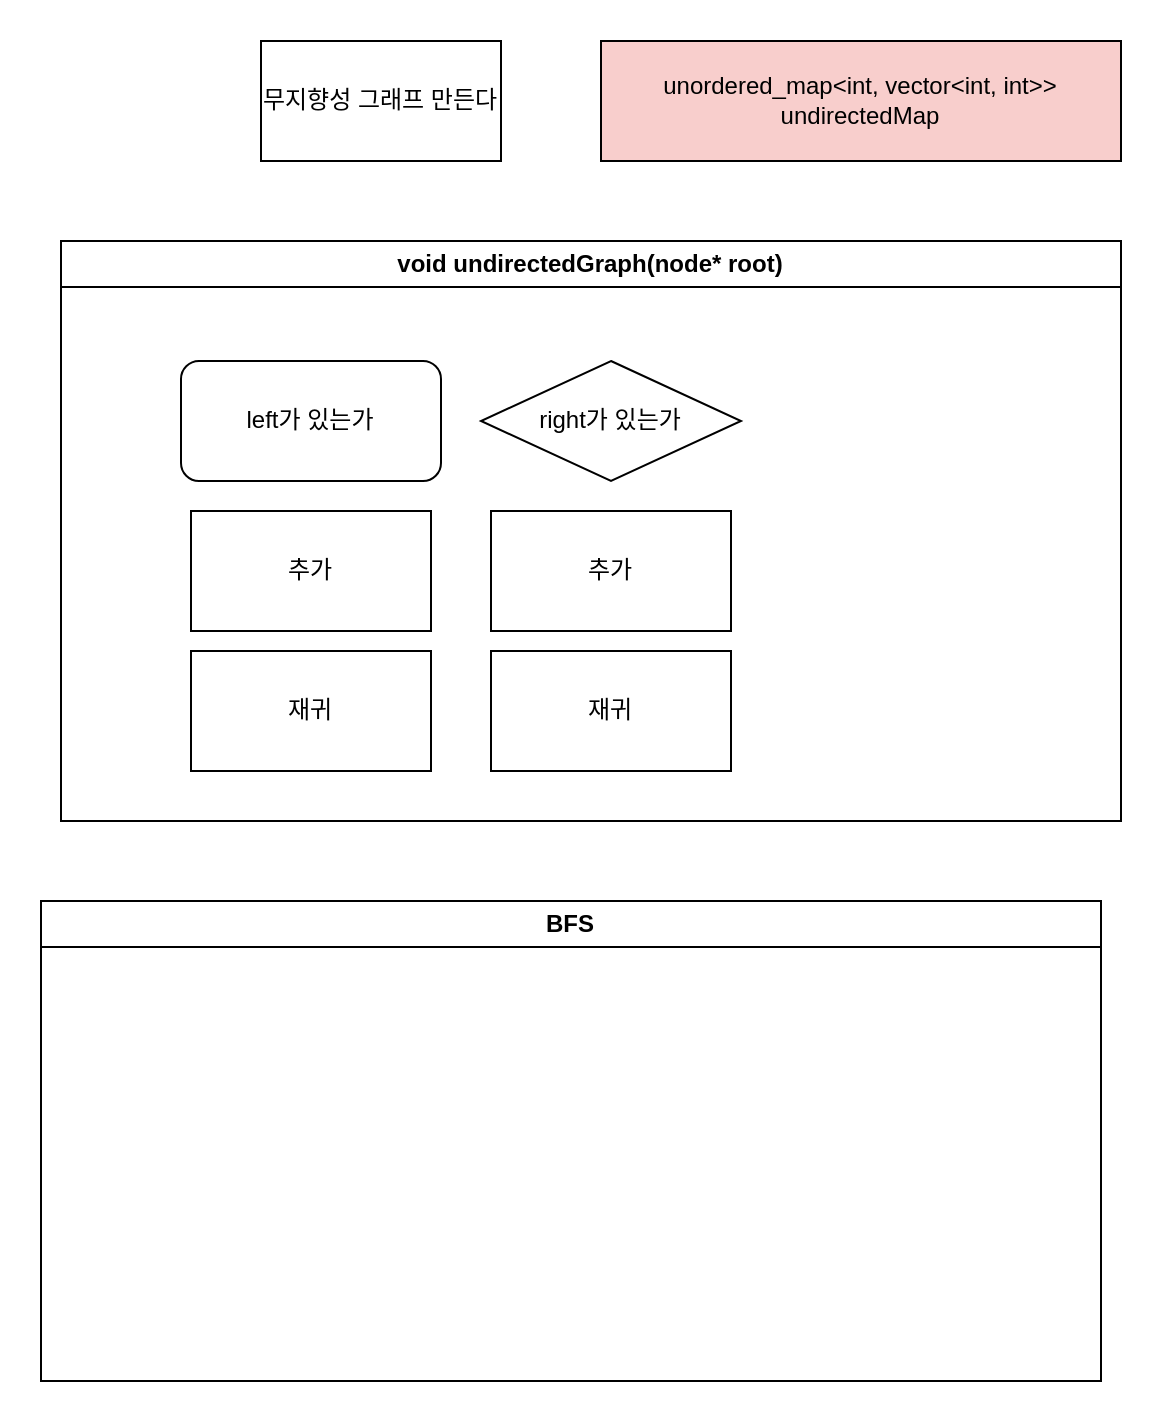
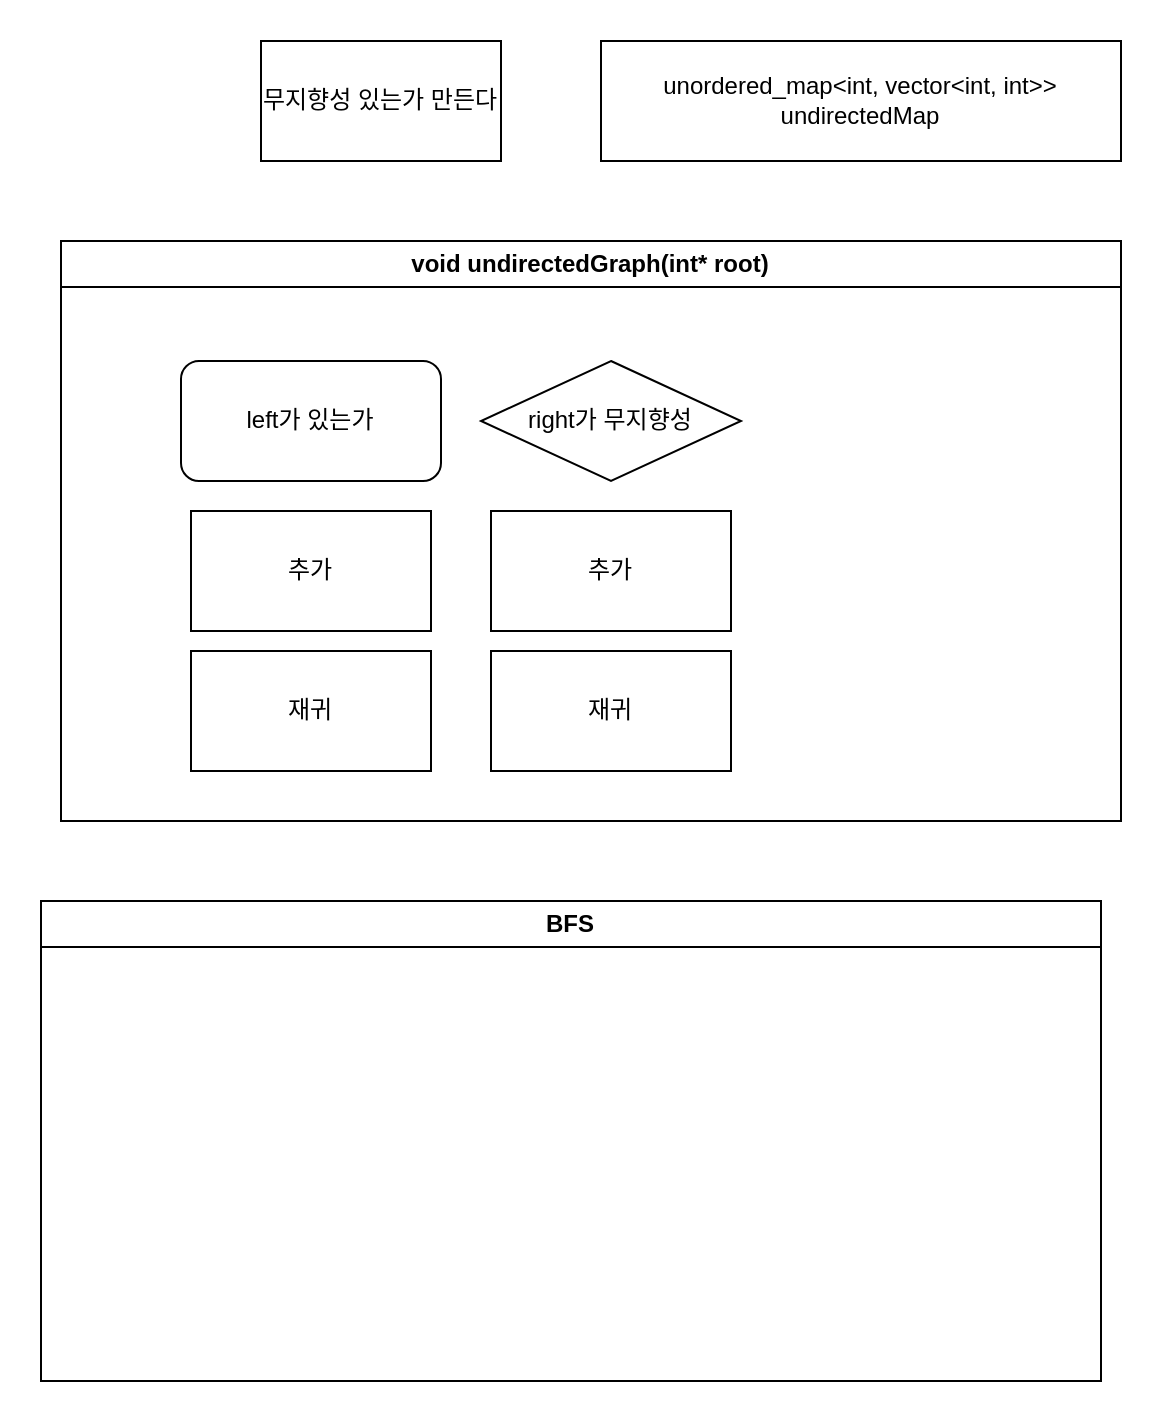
(381, 101) -> (381, 101)
(861, 101) -> (861, 101)
(591, 265) -> (591, 265)
(611, 421) -> (611, 421)
